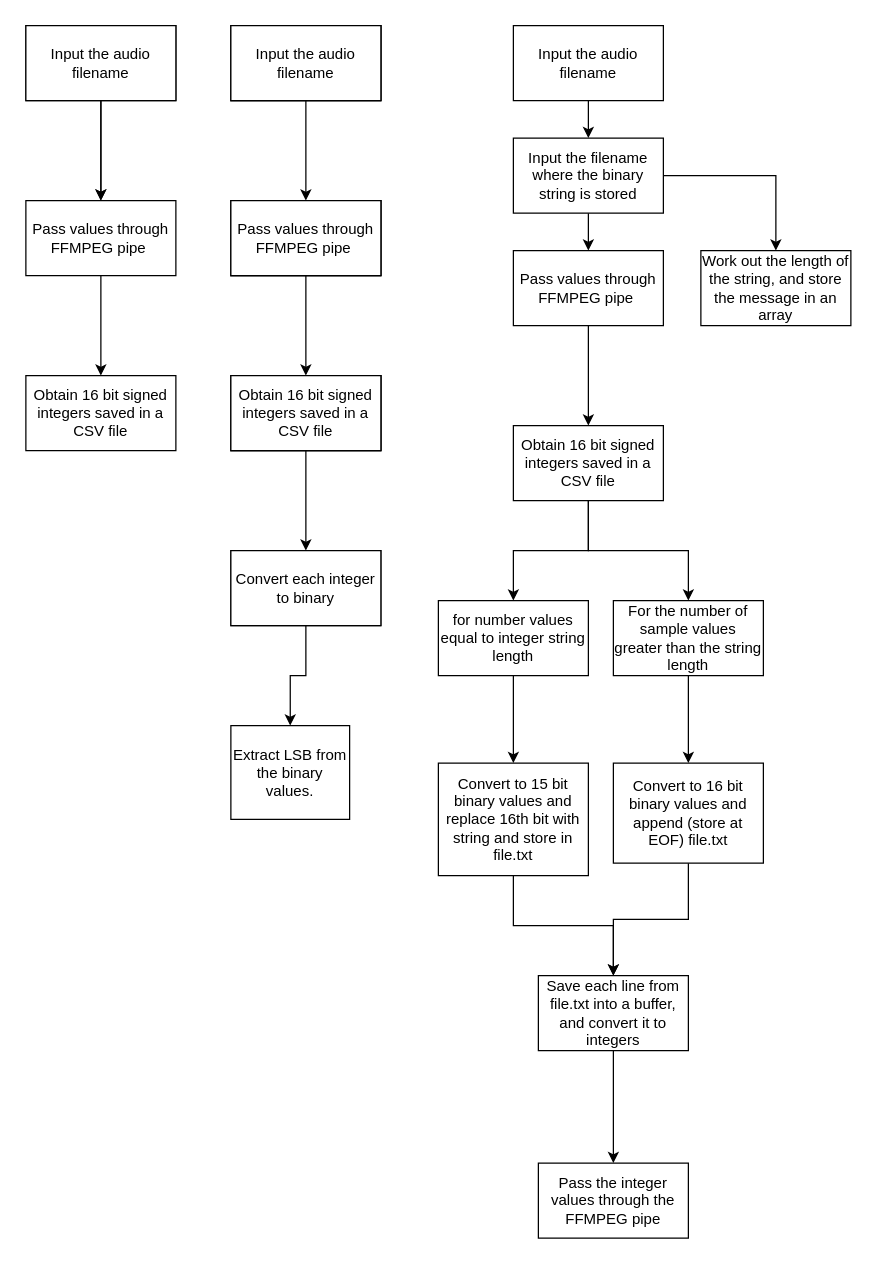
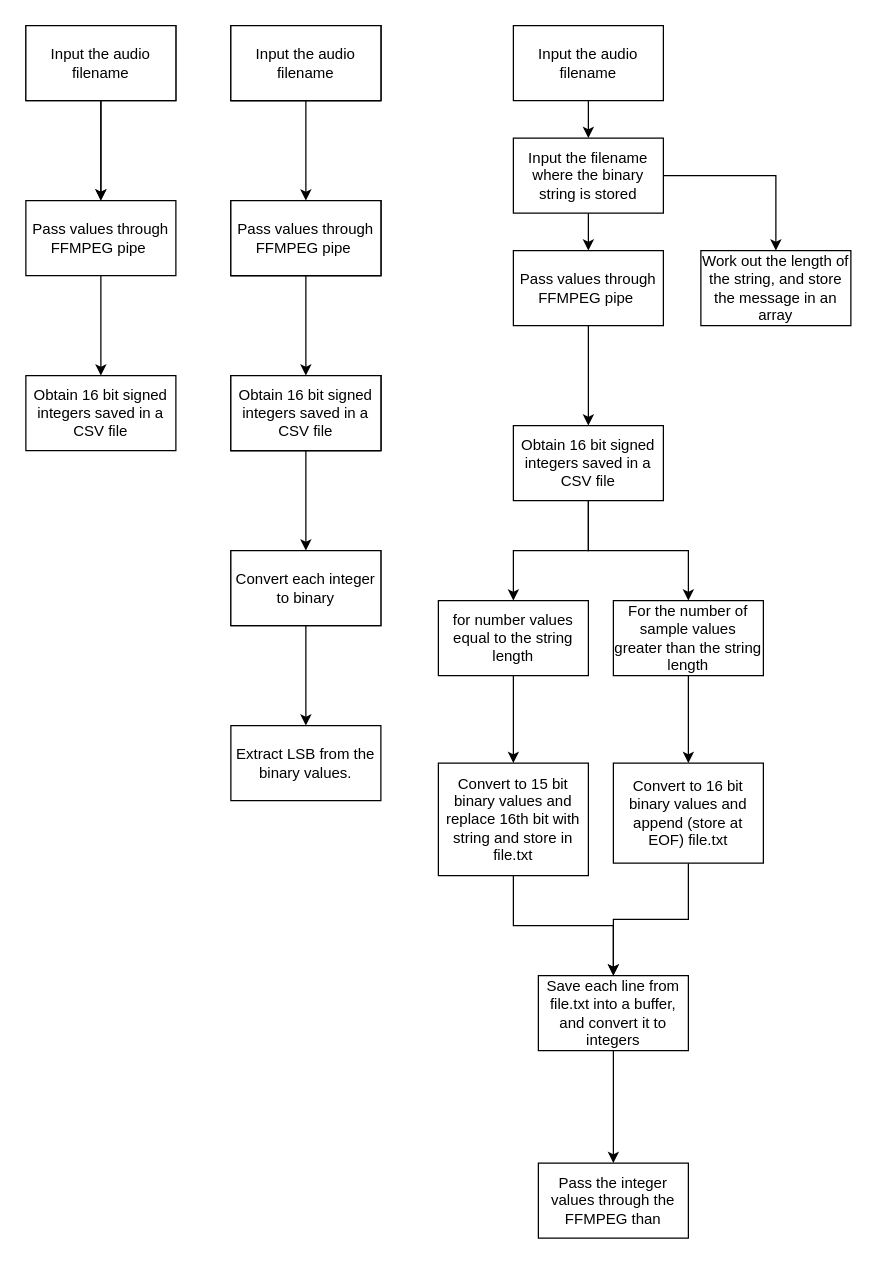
(513, 638) -> (513, 638)
(290, 773) -> (306, 763)
(613, 1201) -> (613, 1201)
